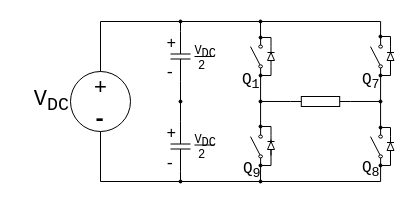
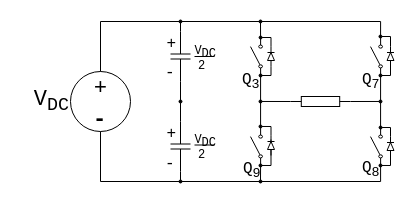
(251, 79) -> (251, 79)
